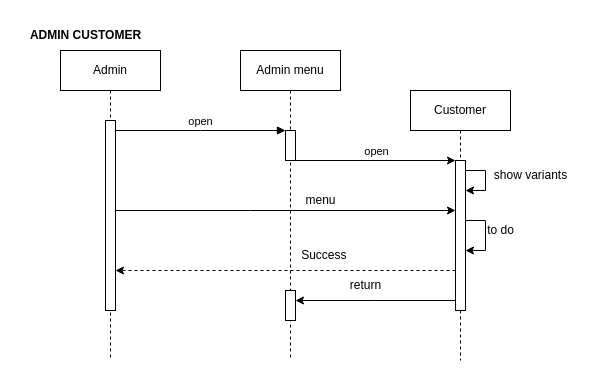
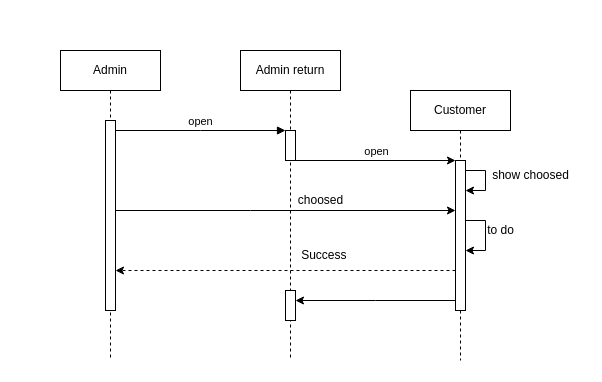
(86, 36) -> none
(291, 71) -> (291, 71)
(531, 176) -> (531, 176)
(321, 201) -> (321, 201)
(366, 286) -> none
